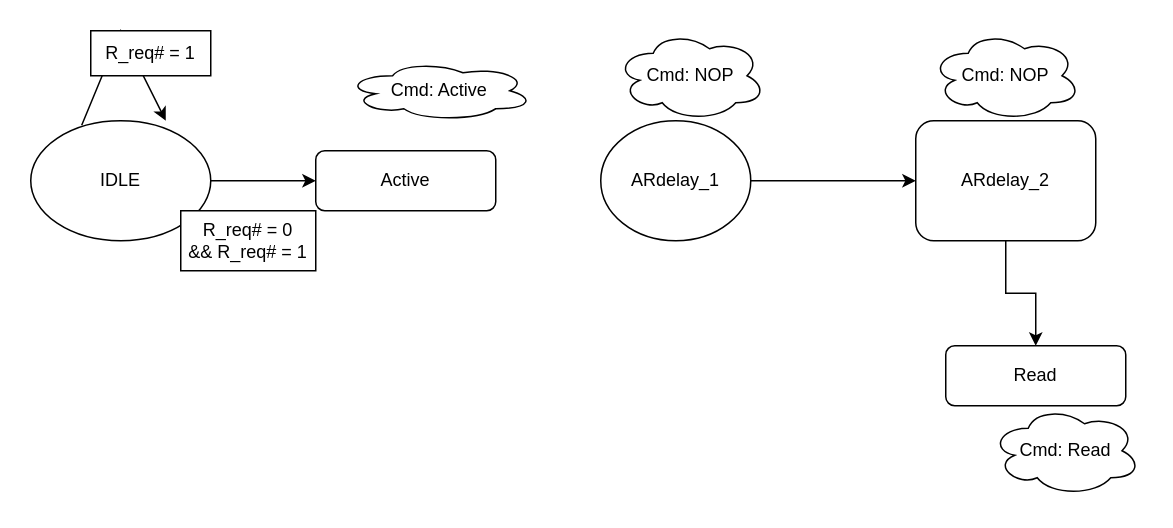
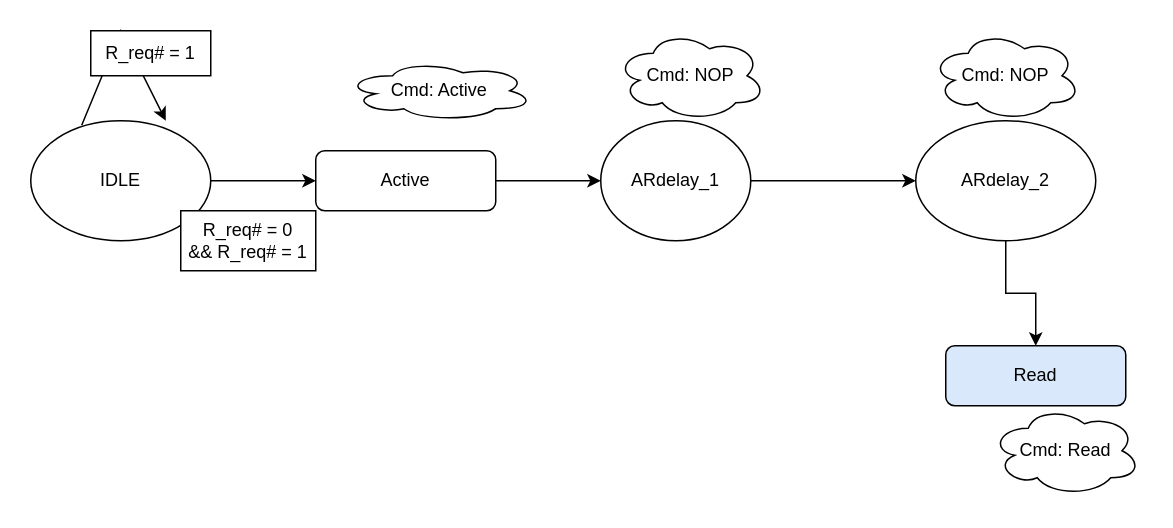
none -> (543, 181)
(1006, 181) -> (1006, 181)
(1036, 376) -> (1036, 376)
